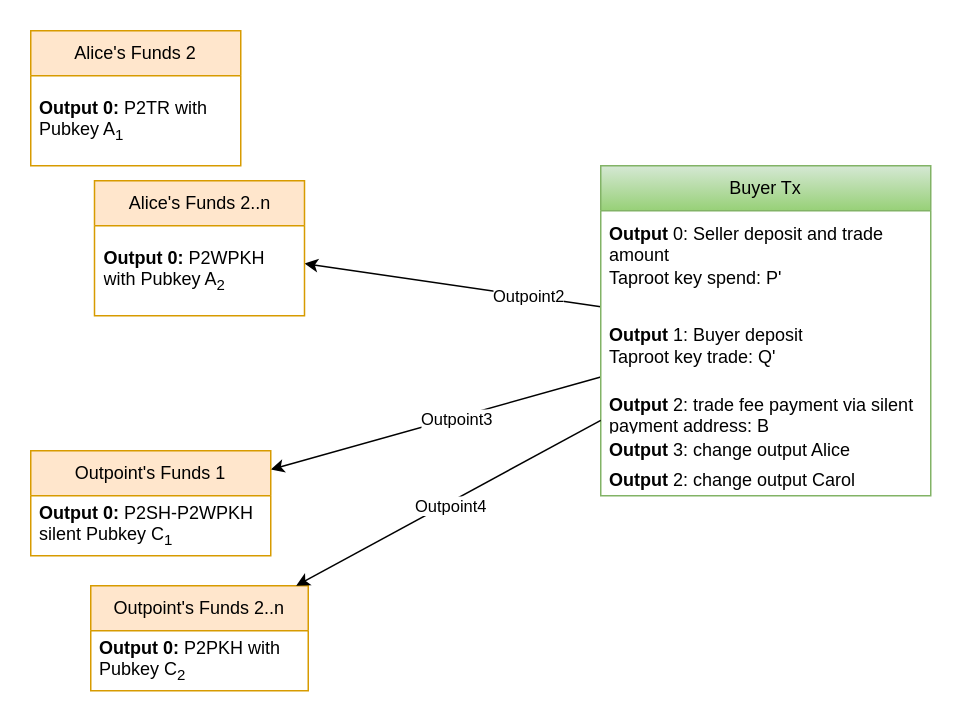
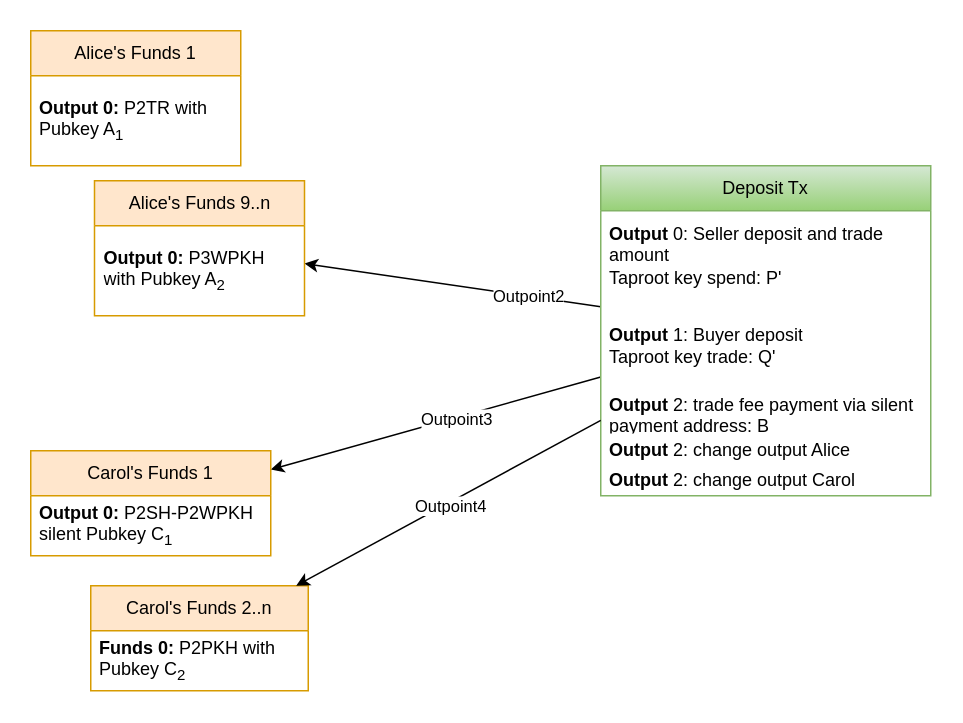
(136, 53) -> (136, 53)
(766, 188) -> (766, 188)
(200, 203) -> (200, 203)
(202, 271) -> (202, 271)
(742, 451) -> (742, 451)
(151, 473) -> (151, 473)
(200, 608) -> (200, 608)
(201, 661) -> (201, 661)
